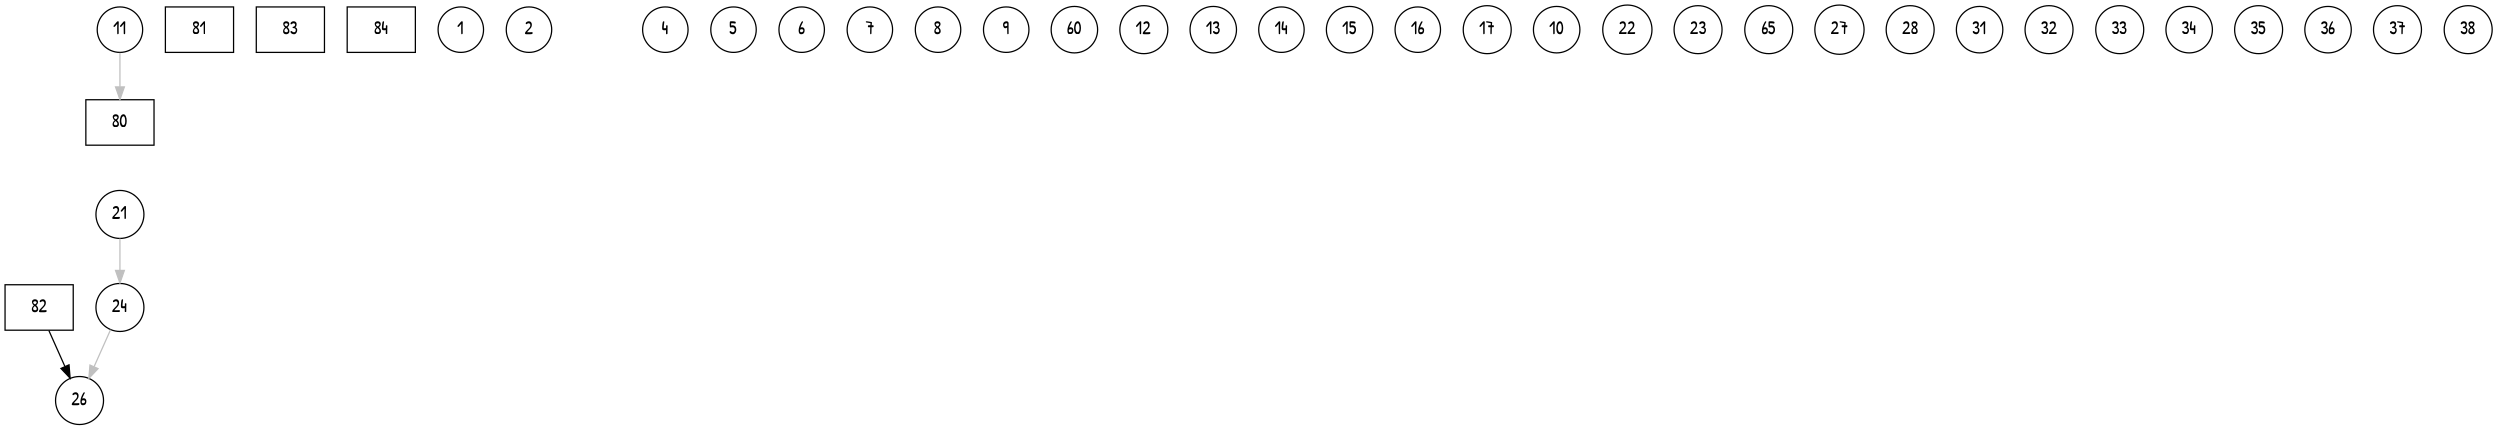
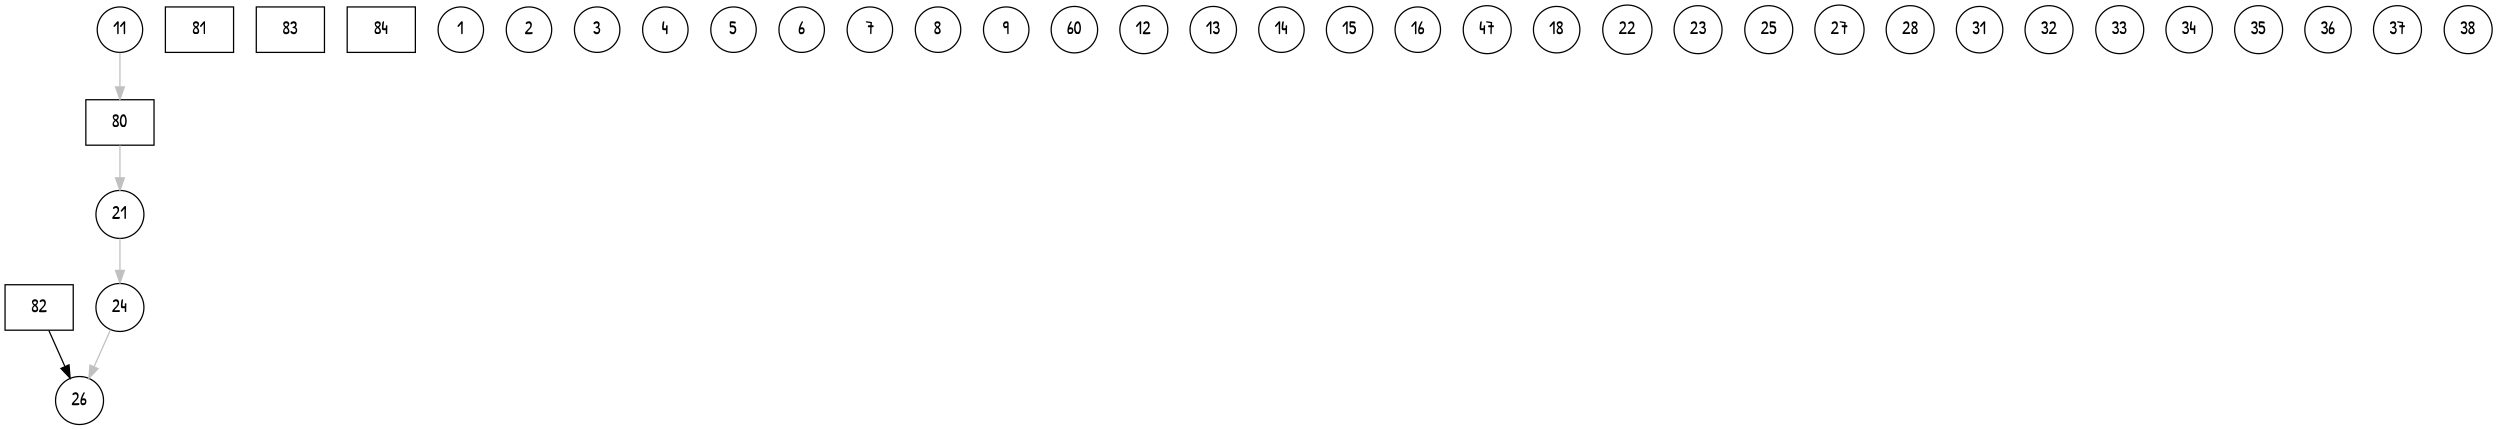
none -> (597, 30)
(1487, 30) -> (1487, 30)
(1557, 30) -> (1557, 30)
(1769, 30) -> (1769, 30)
none -> (120, 162)
